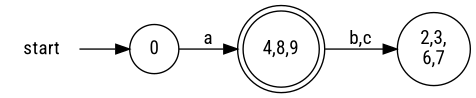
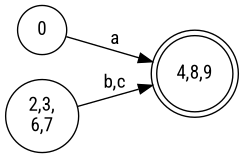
(42, 49) -> none
(354, 49) -> (108, 98)
